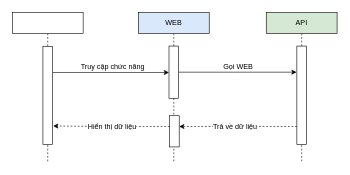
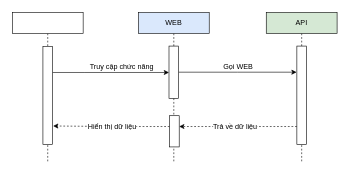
(113, 66) -> (122, 66)
